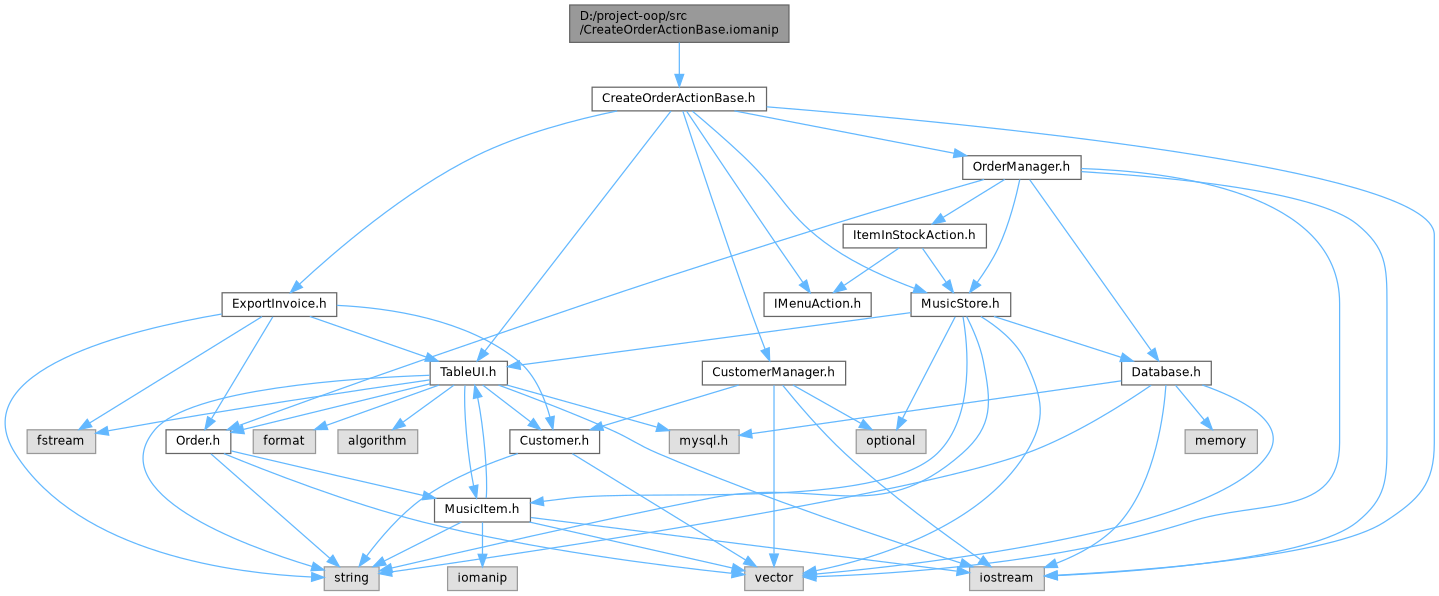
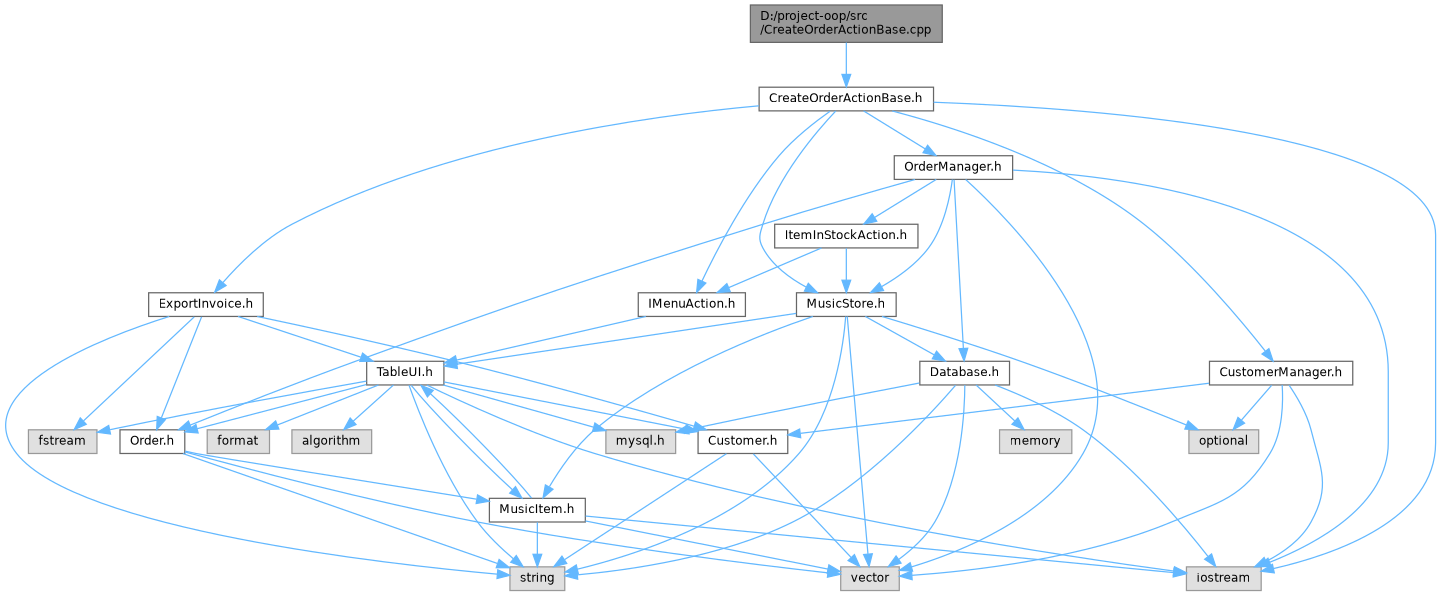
(679, 24) -> (846, 24)
(578, 231) -> (551, 338)
(482, 579) -> none
